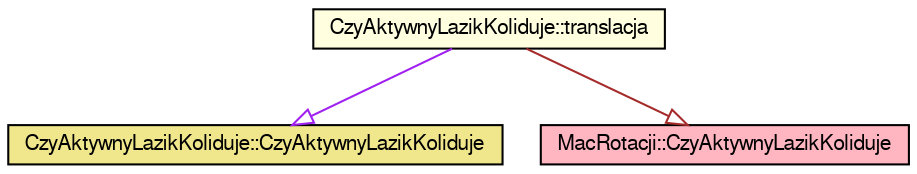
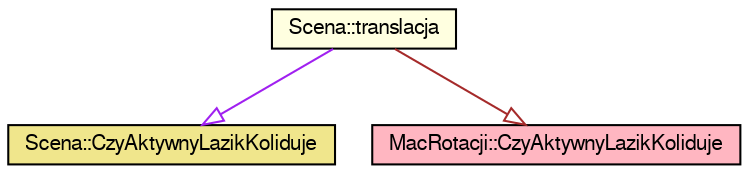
(489, 29) -> (364, 29)
(255, 145) -> (172, 145)
